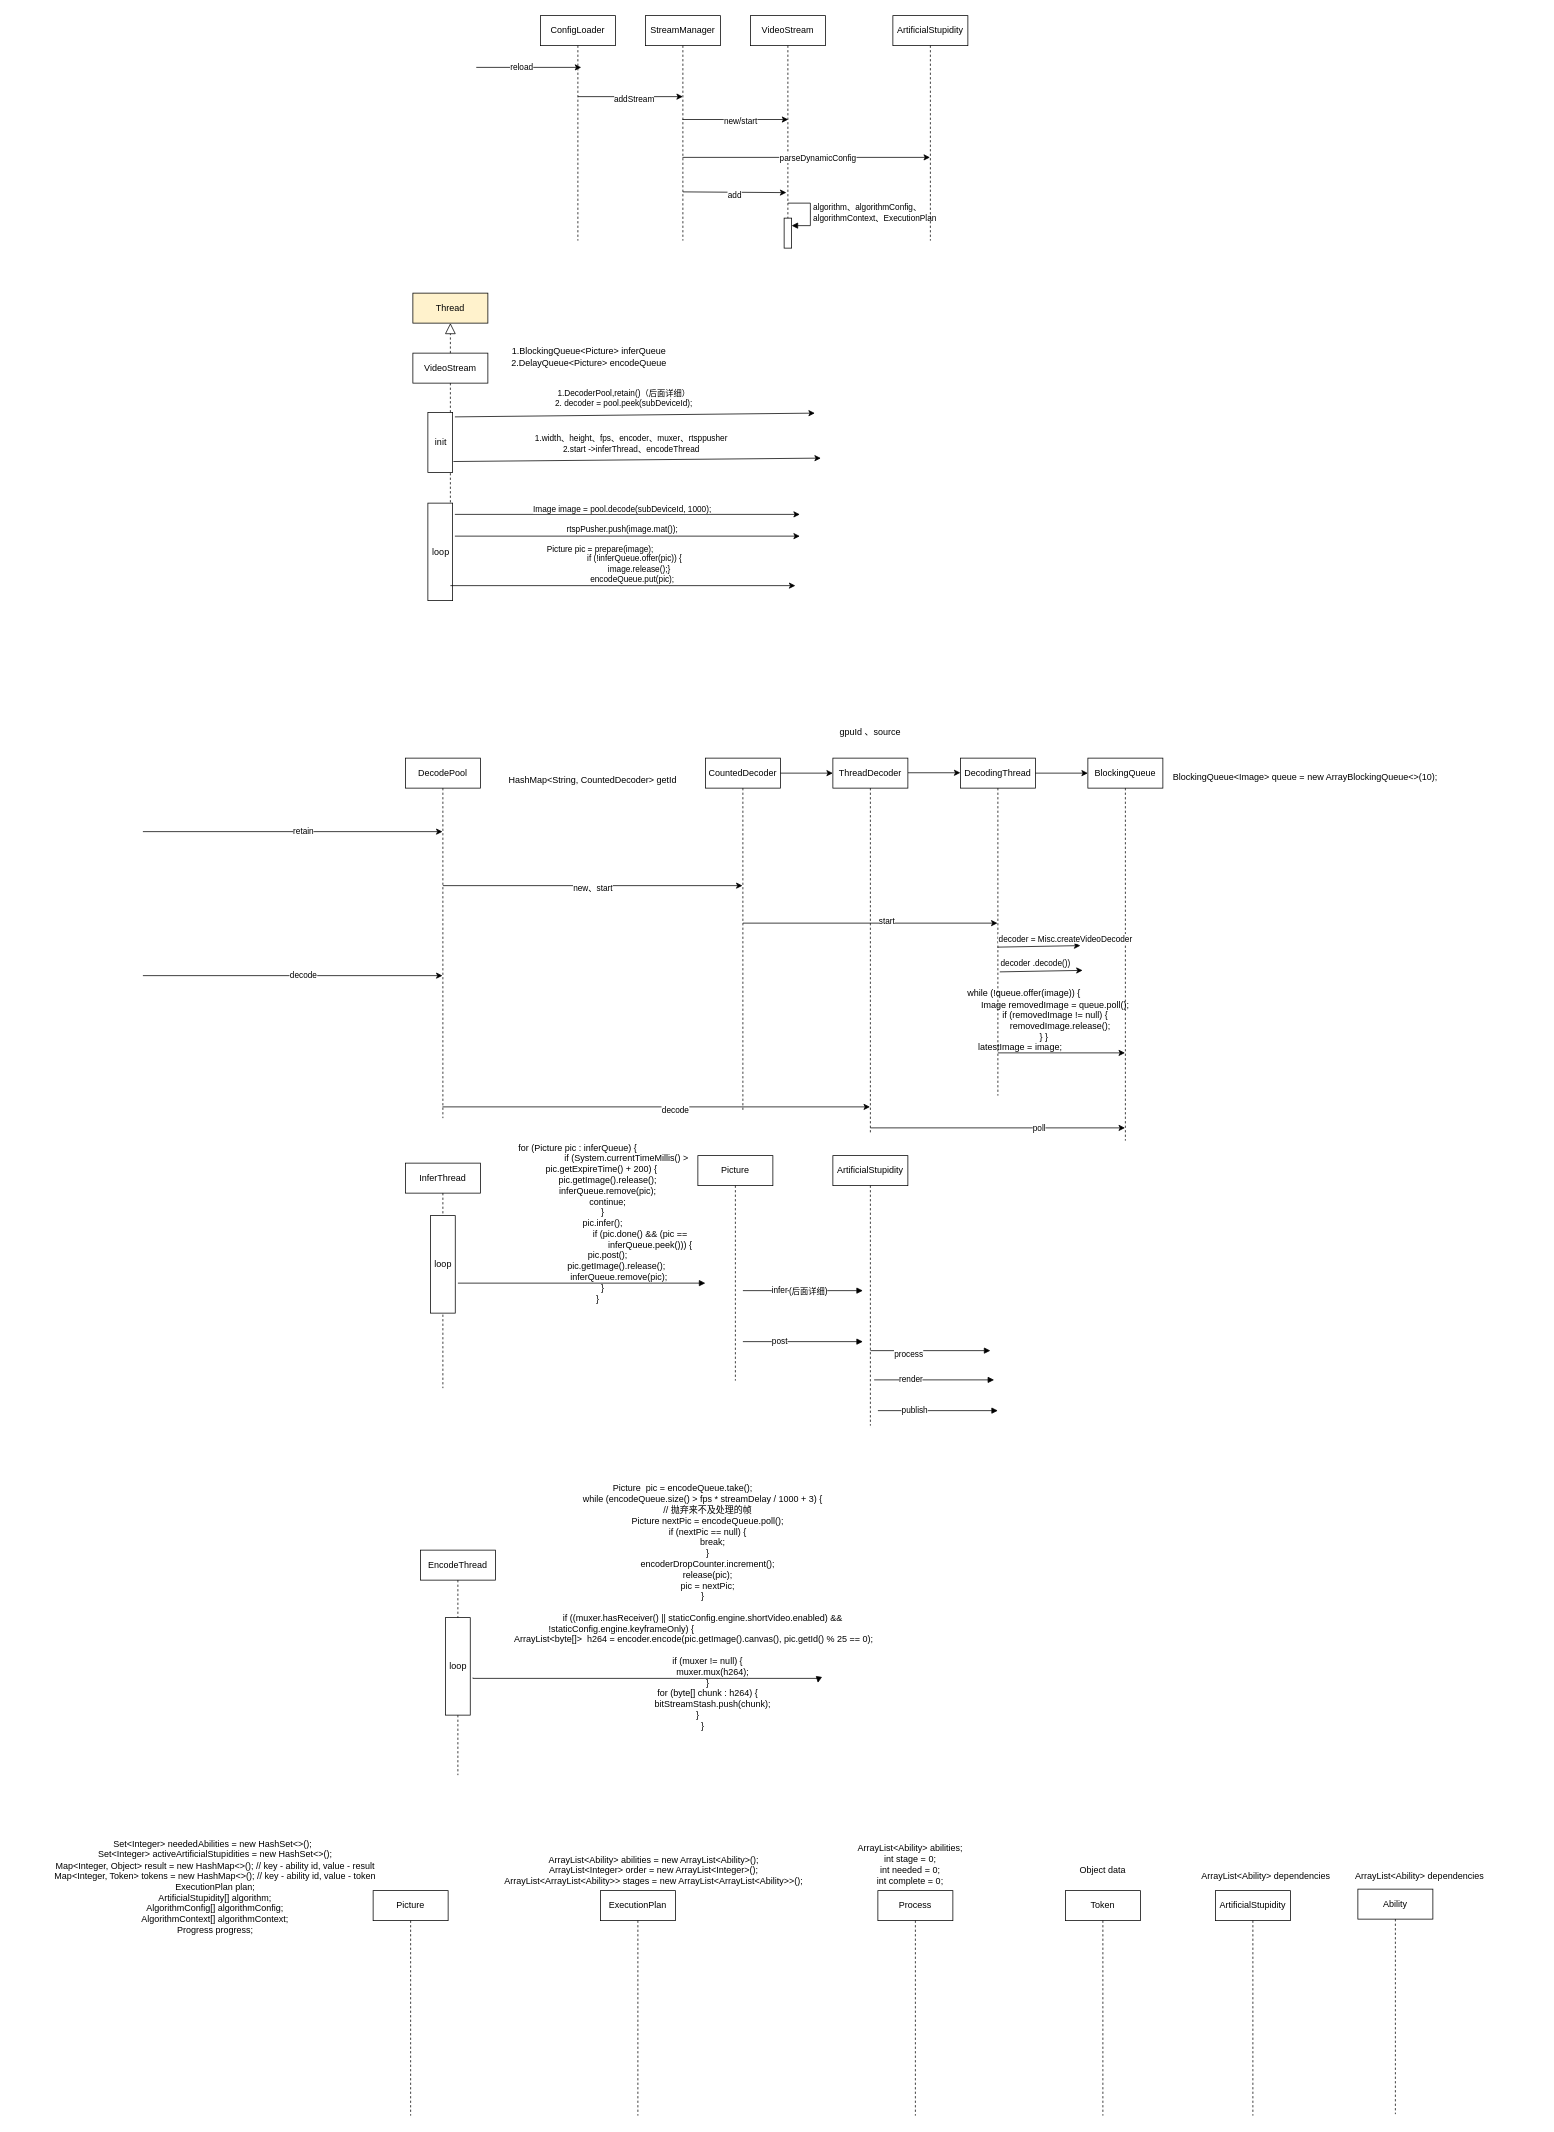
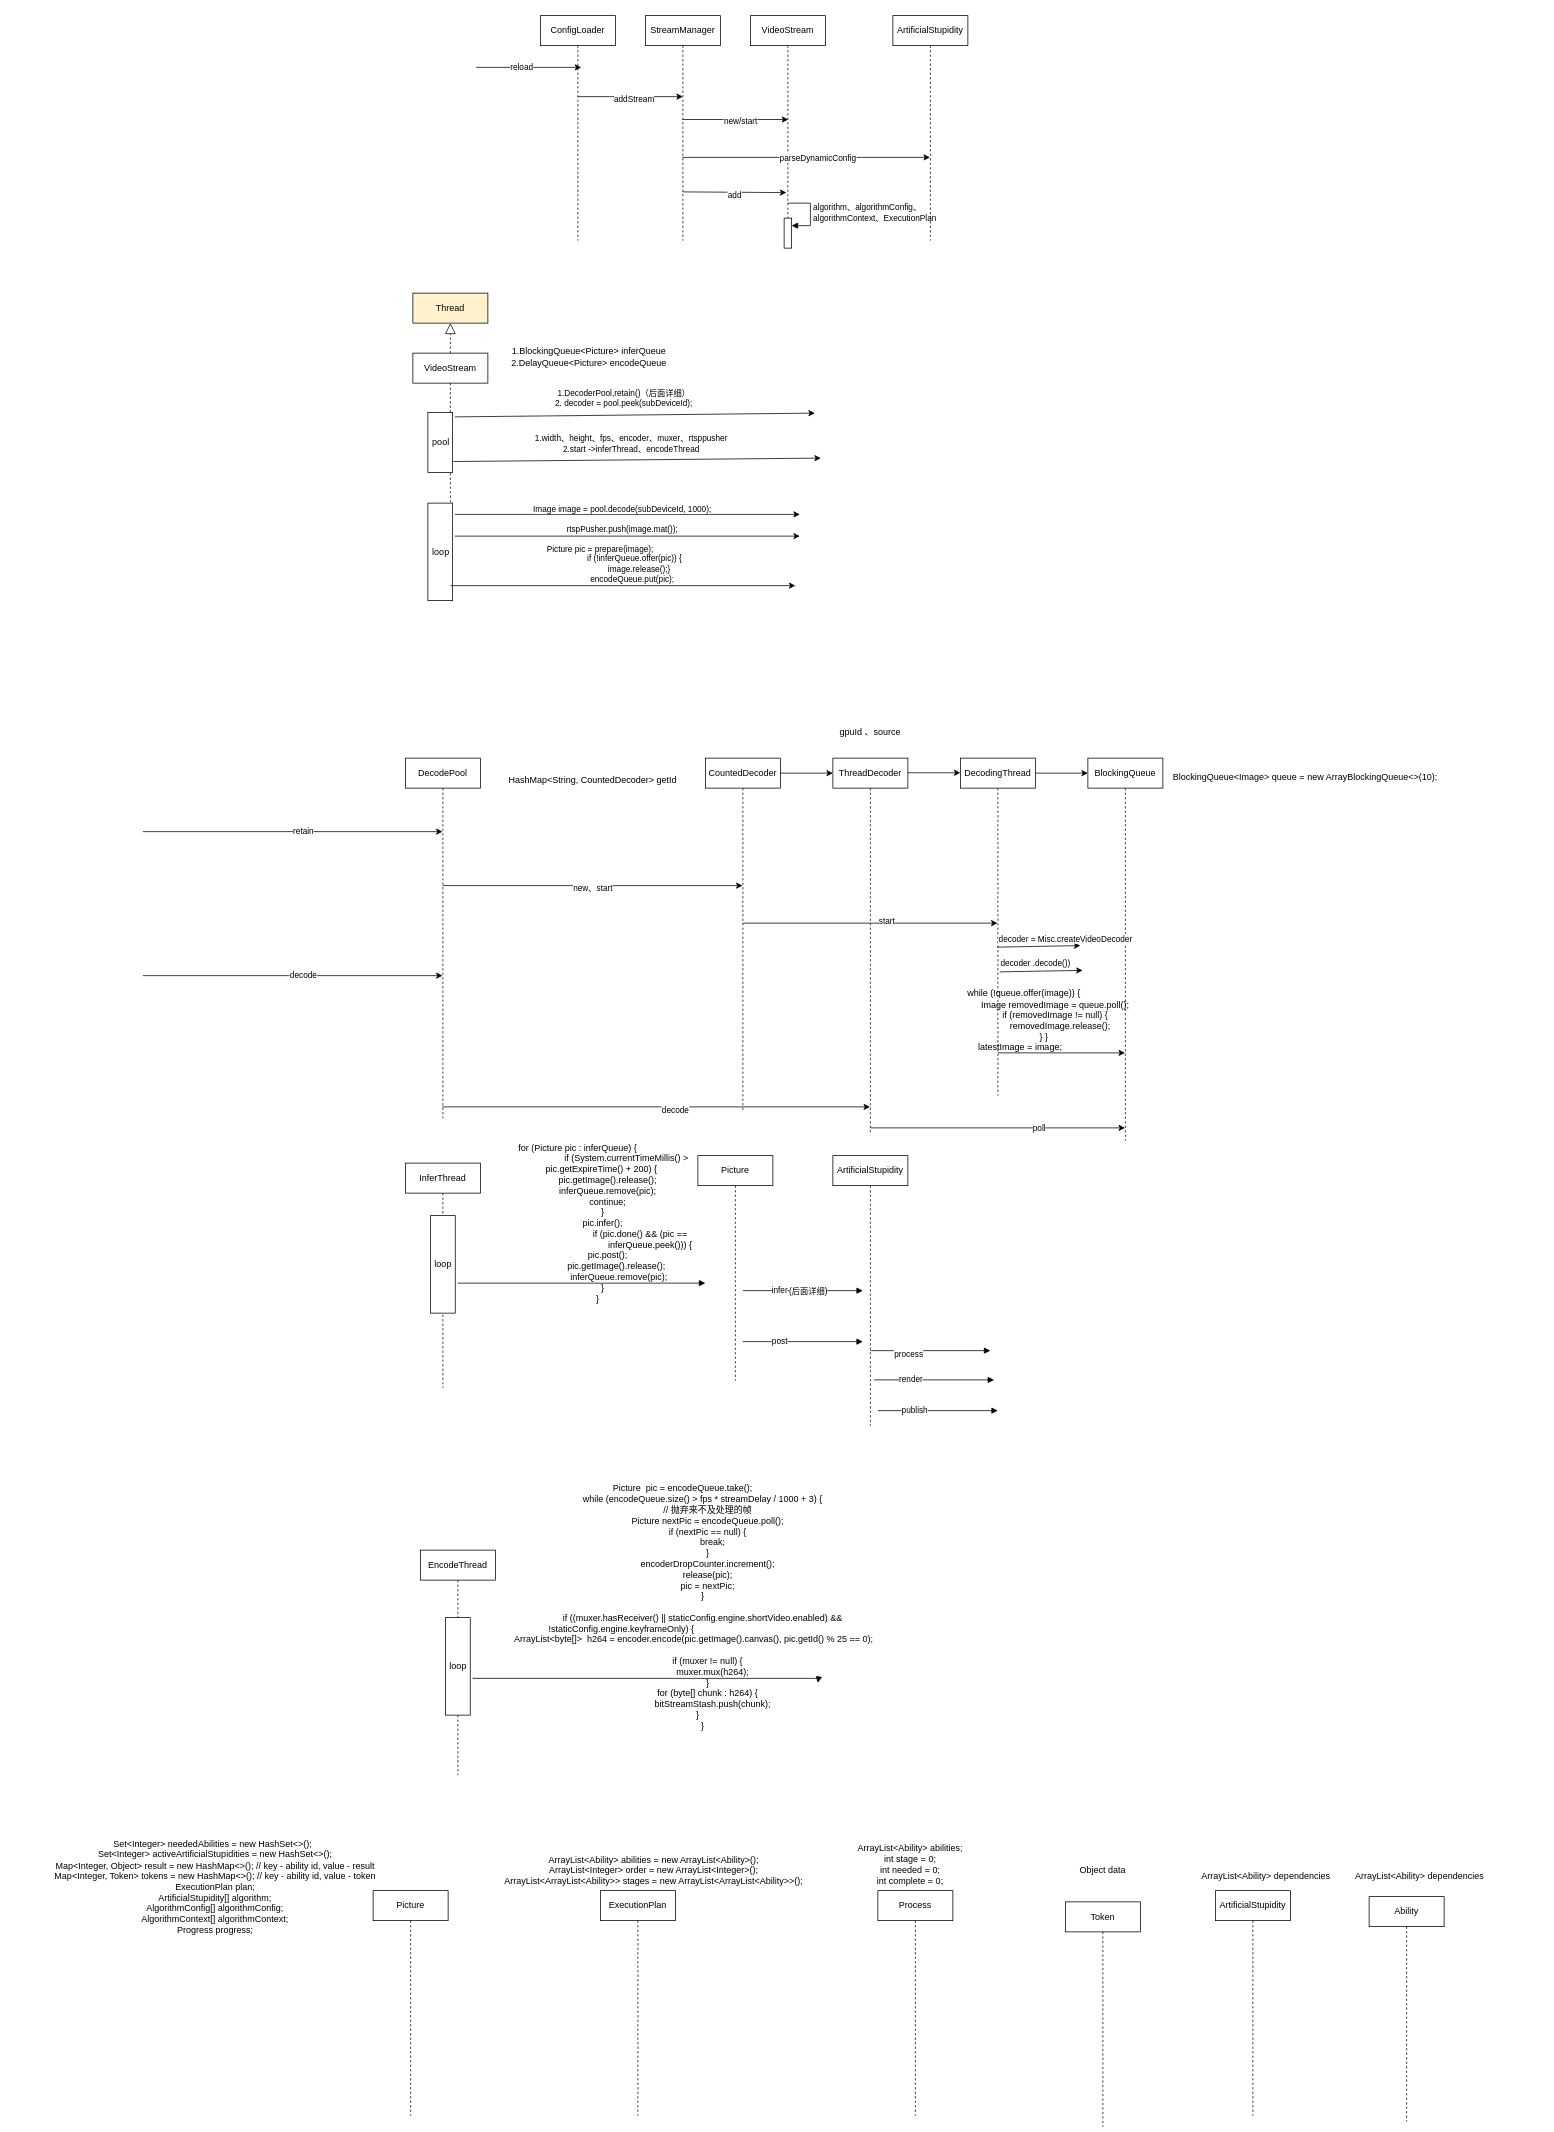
(441, 442) -> (441, 442)
(1395, 2001) -> (1407, 2009)
(1103, 2003) -> (1103, 2014)
